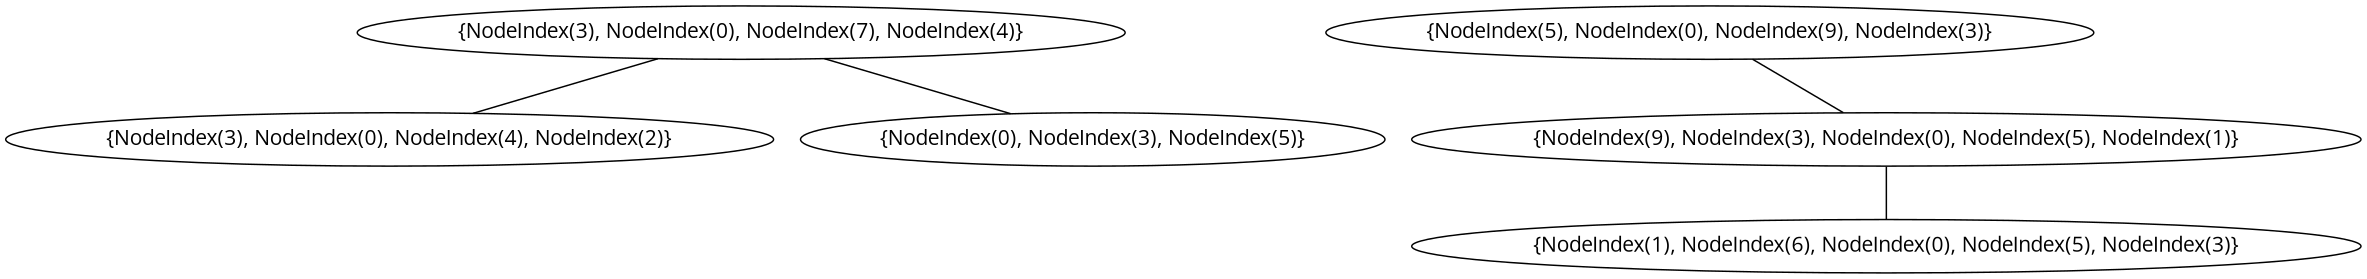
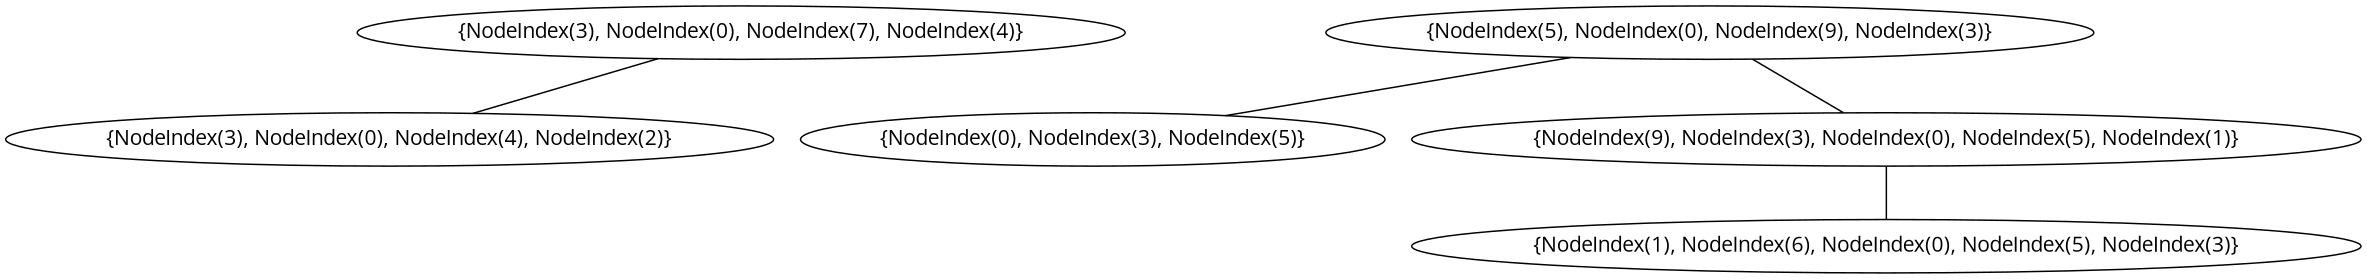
(918, 86) -> (1398, 87)
